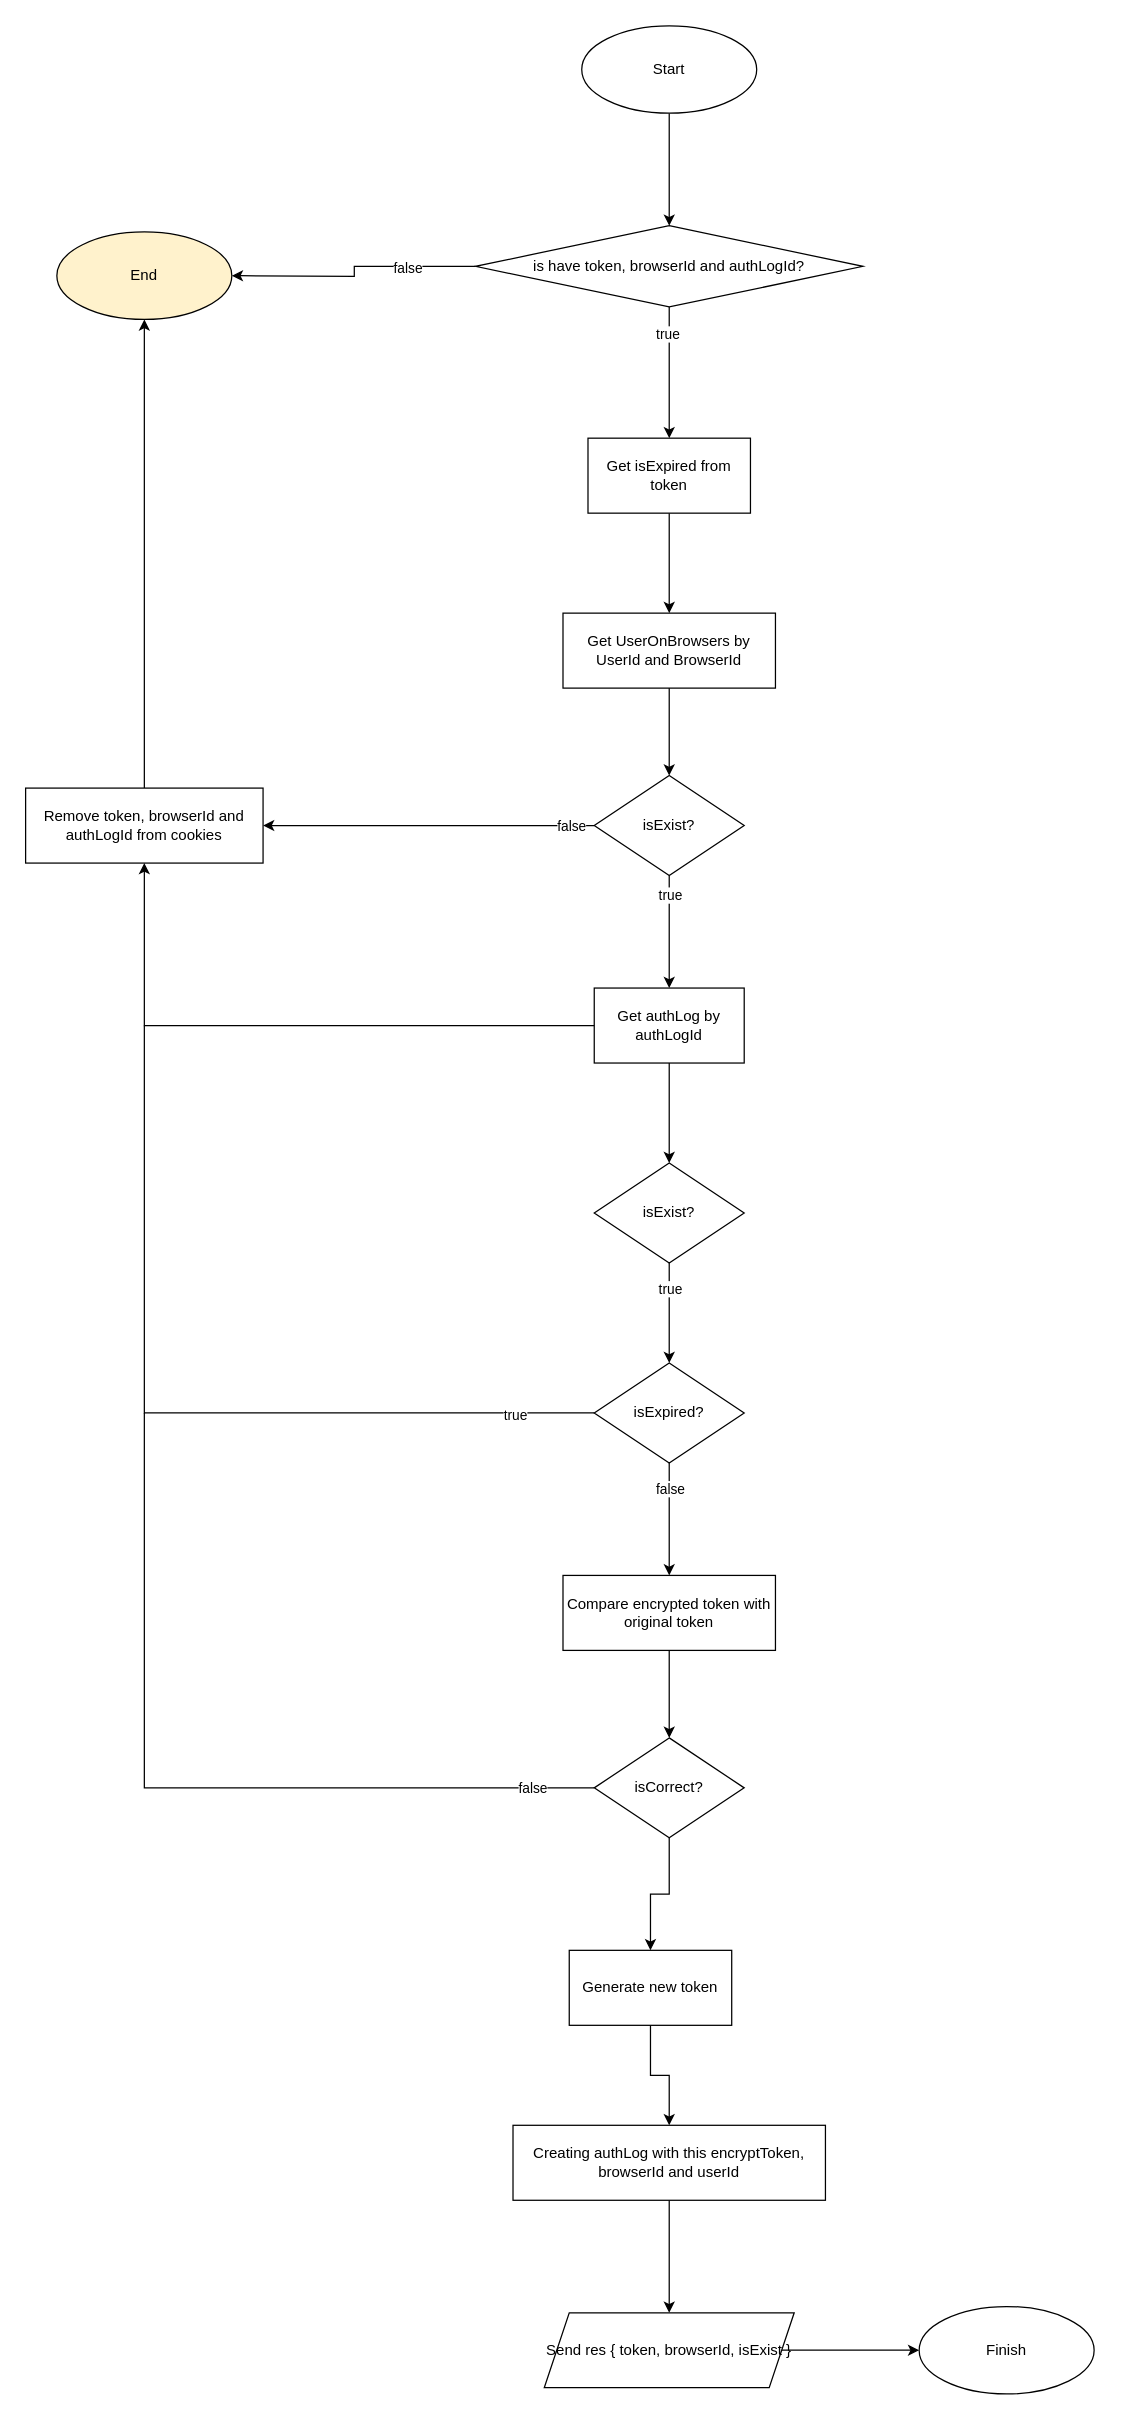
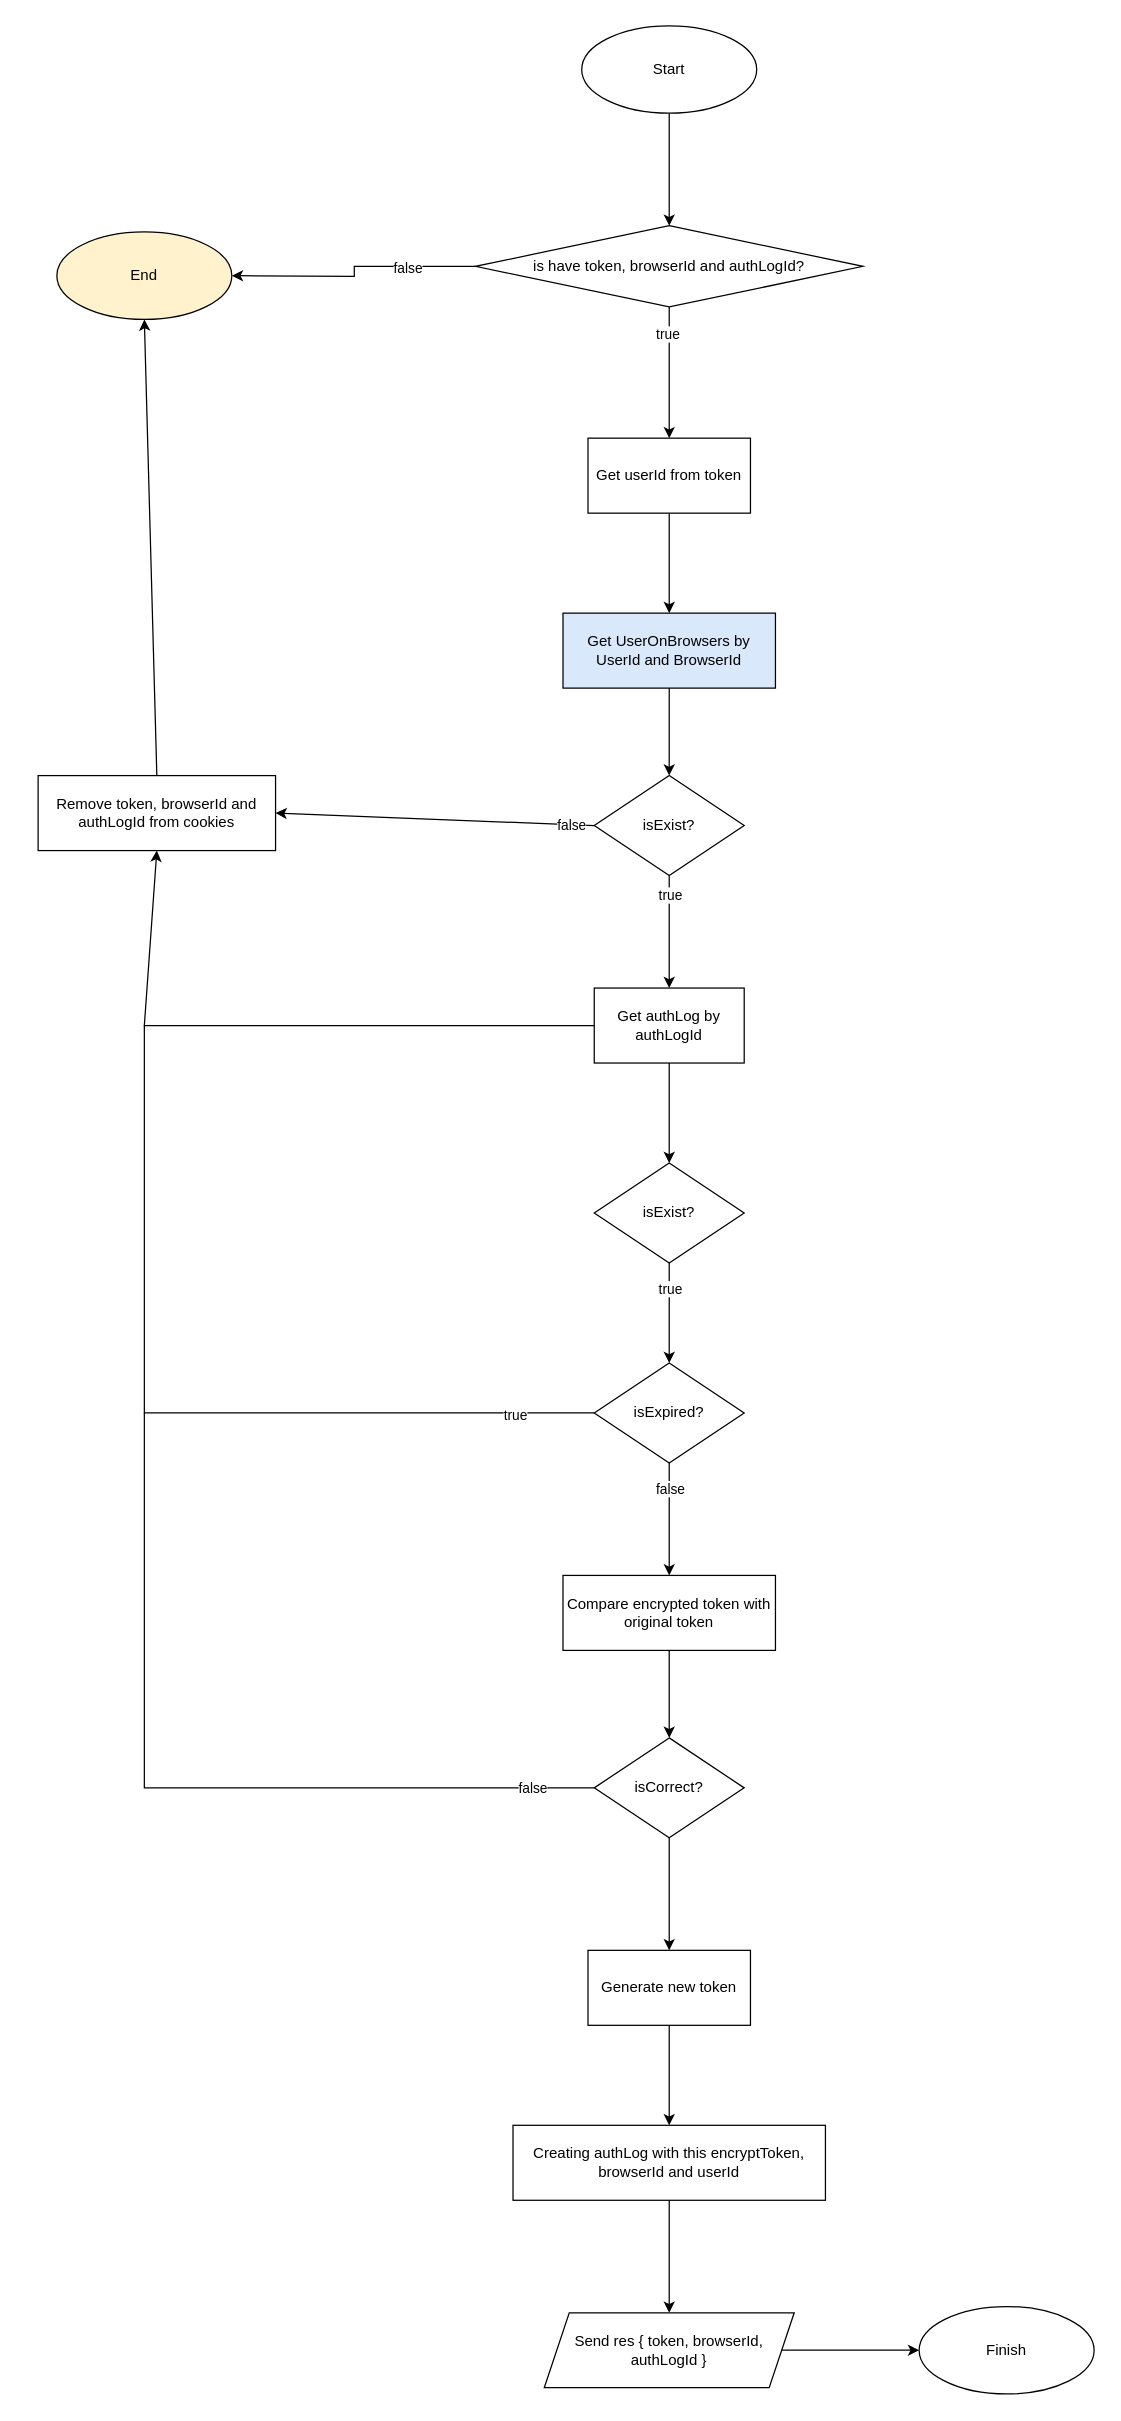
(669, 476) -> (669, 476)
(669, 651) -> (669, 651)
(144, 826) -> (157, 813)
(651, 1988) -> (669, 1988)
(669, 2351) -> (669, 2351)
